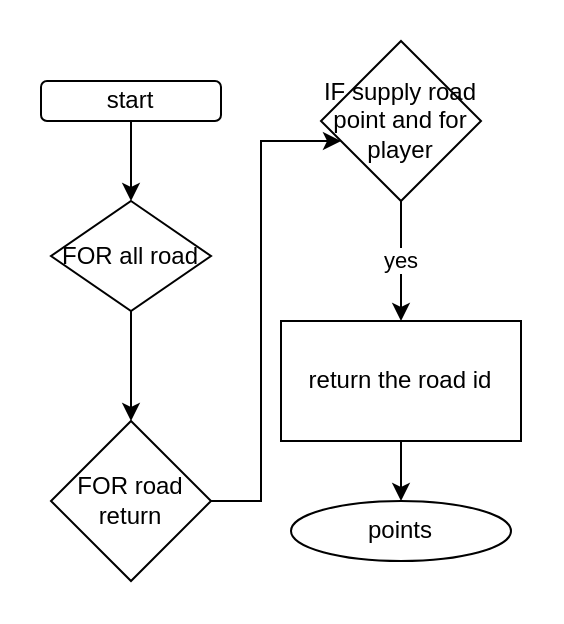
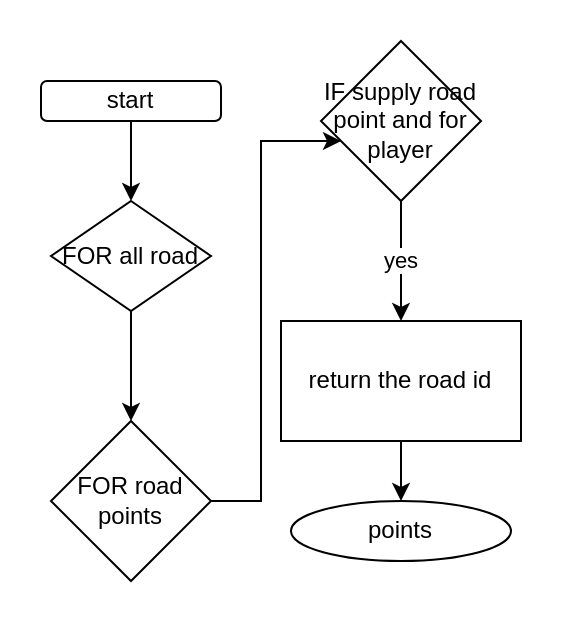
(131, 501) -> (131, 501)
